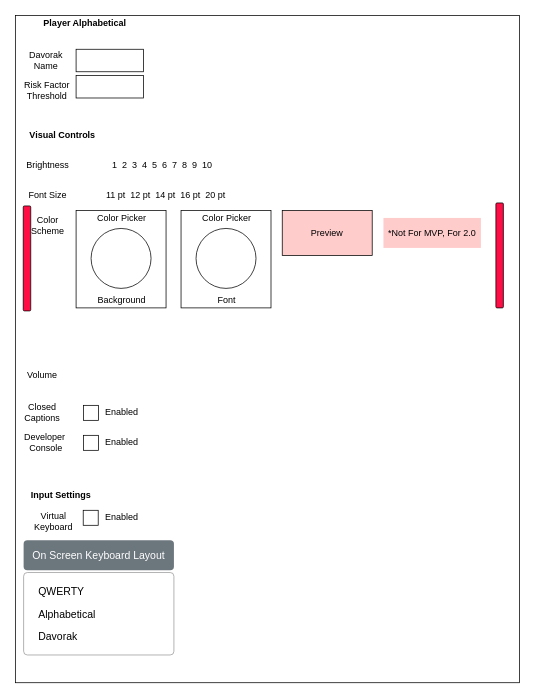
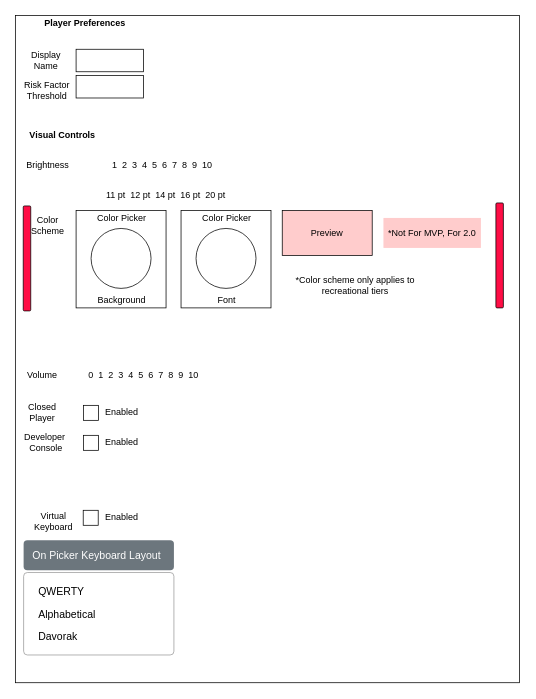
(85, 23) -> (85, 23)
(46, 60) -> (46, 60)
(48, 195) -> none
none -> (356, 285)
none -> (144, 375)
(42, 413) -> (42, 413)
(61, 495) -> none
(102, 555) -> (101, 555)
